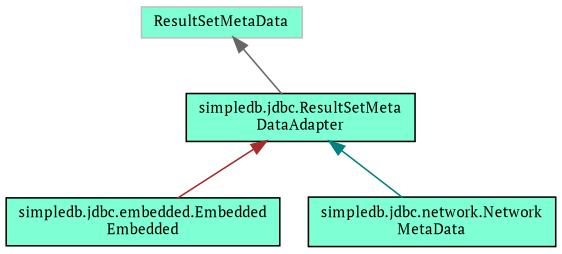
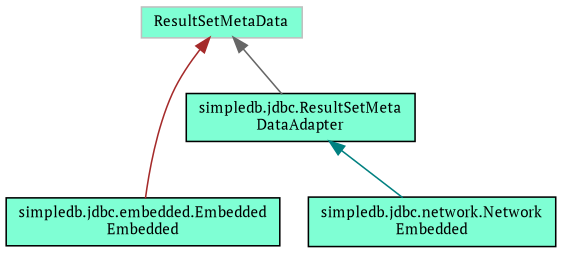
(215, 174) -> (162, 120)
(432, 222) -> (432, 222)
